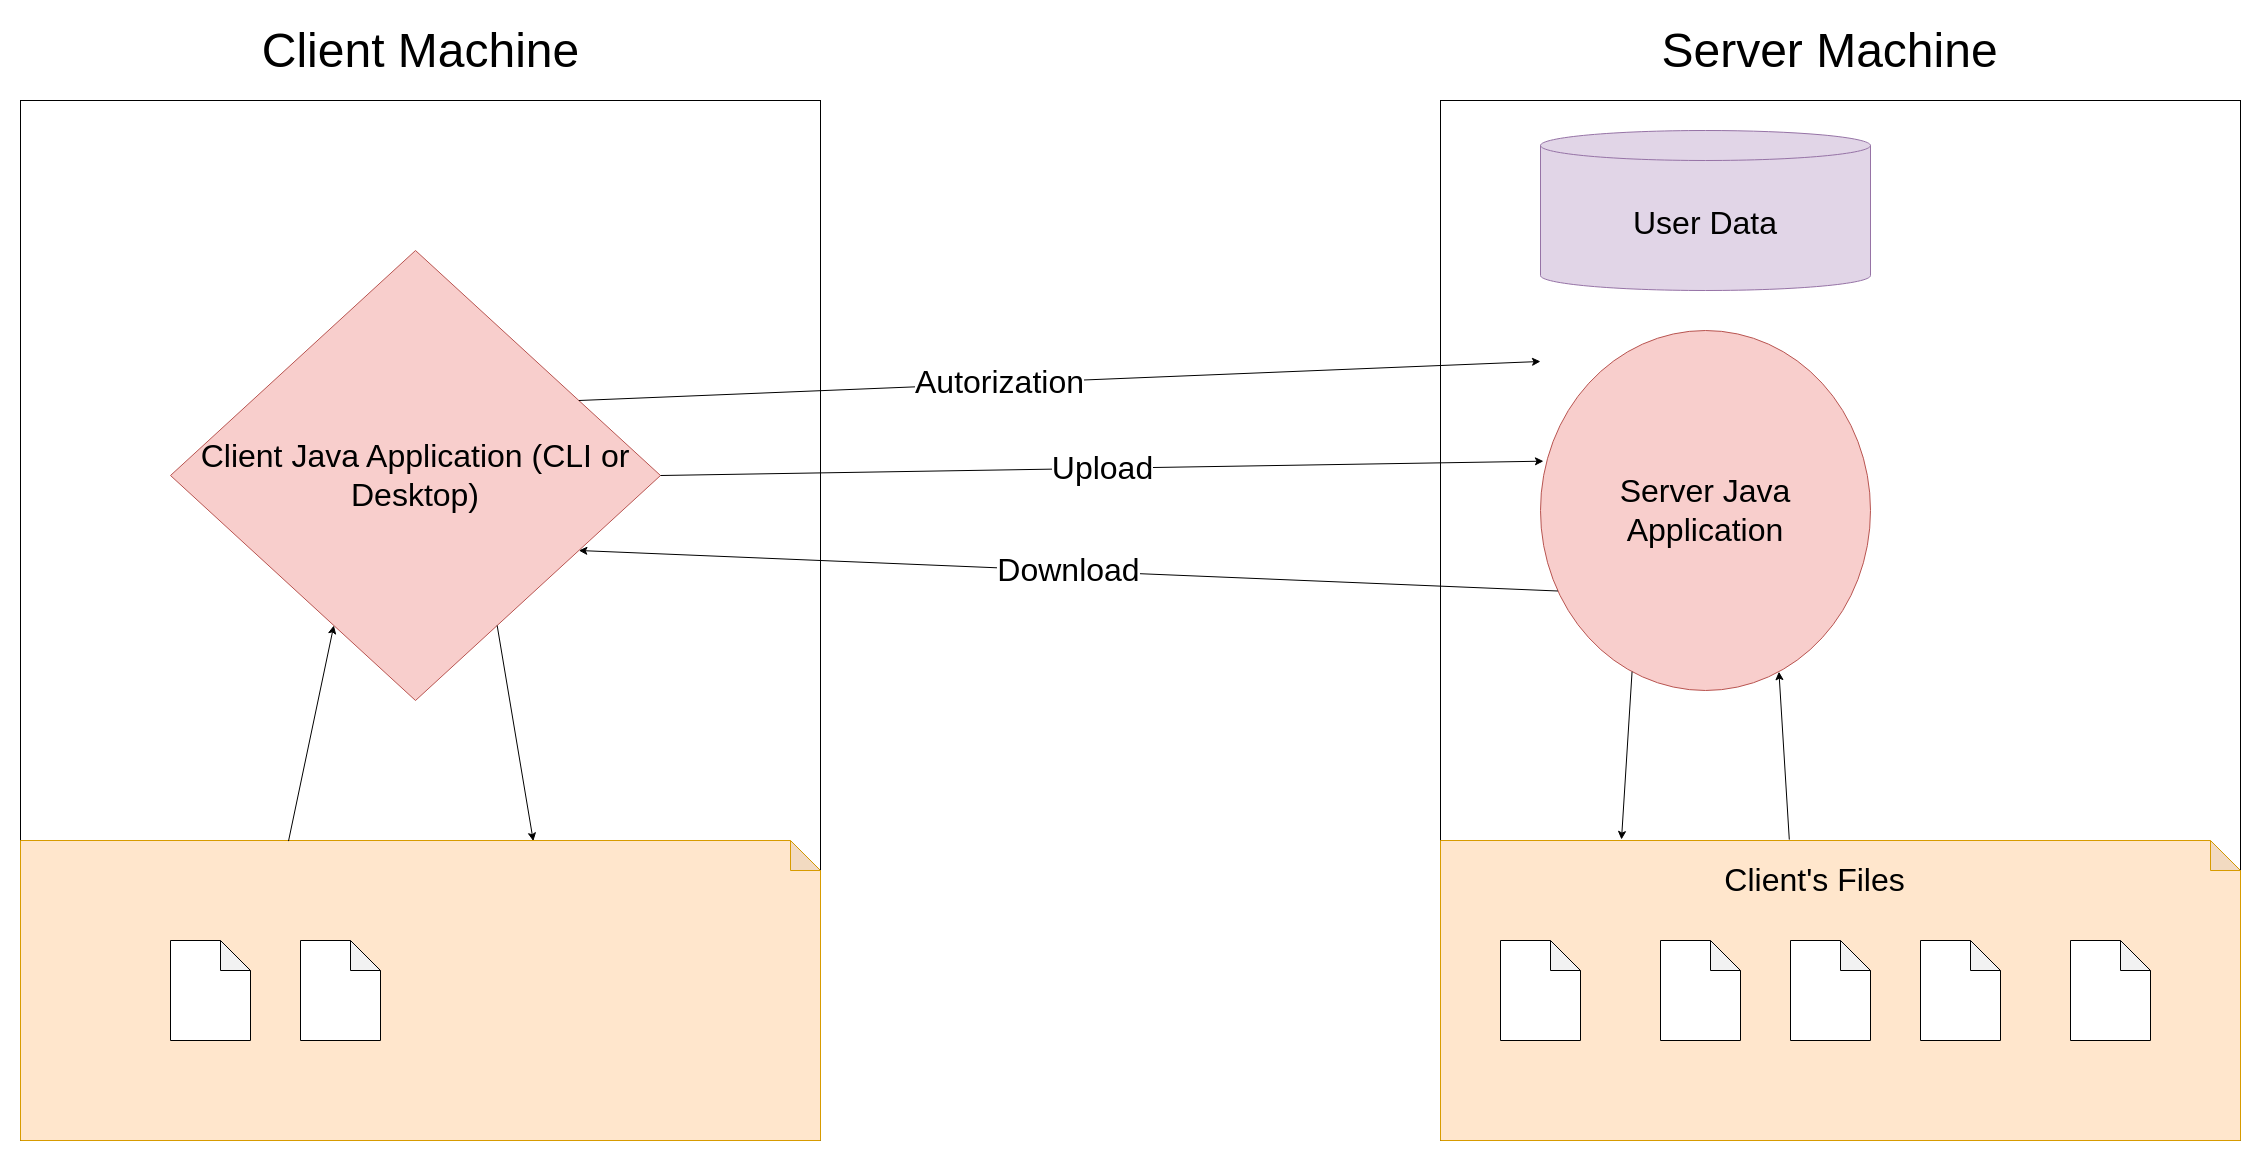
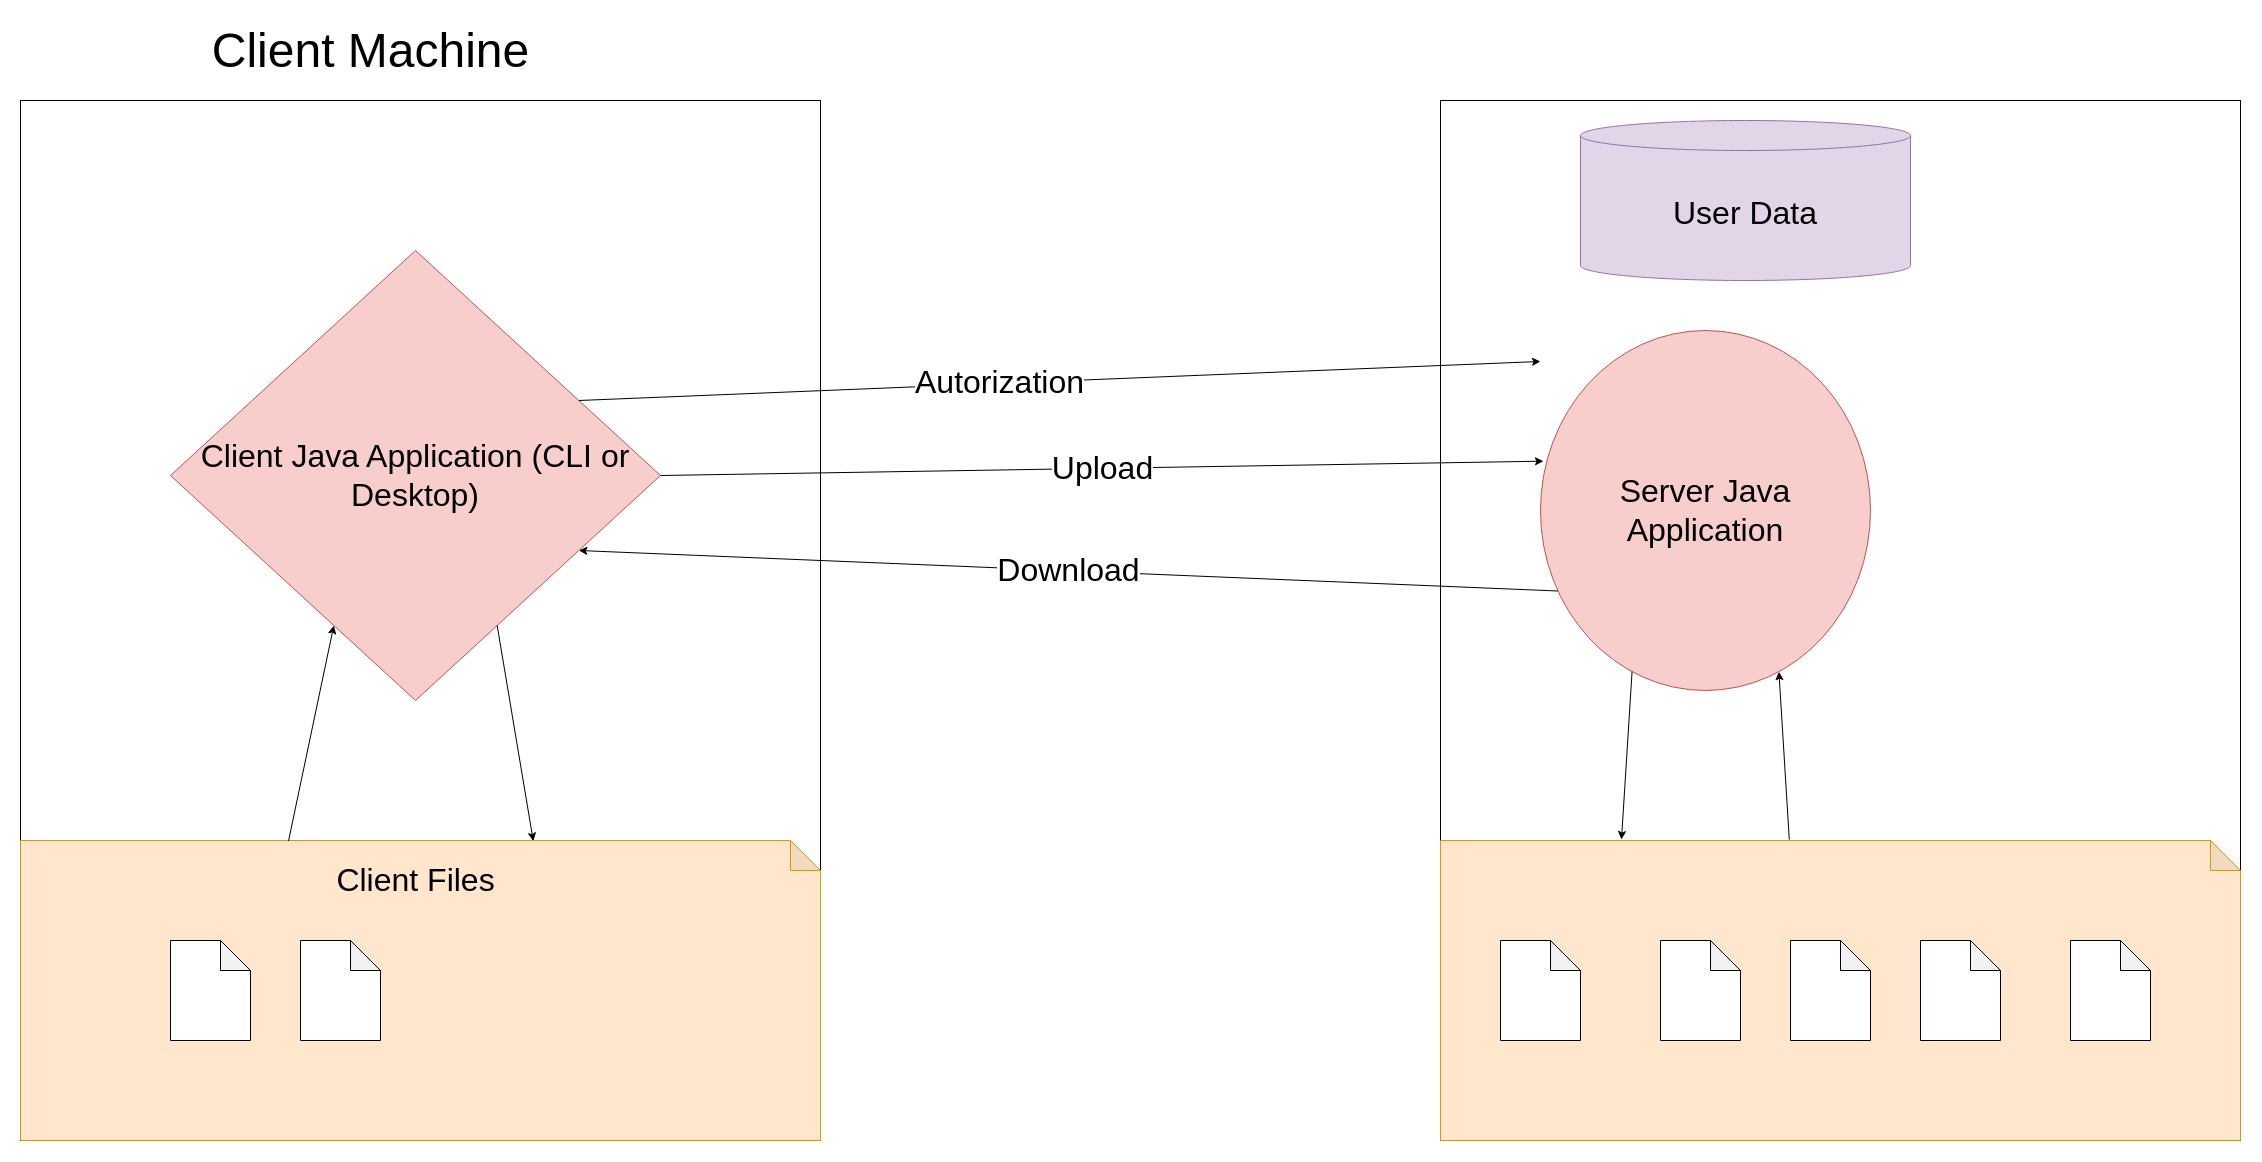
(421, 51) -> (371, 51)
(1829, 51) -> none
(1706, 211) -> (1746, 201)
none -> (416, 881)
(1815, 881) -> none
